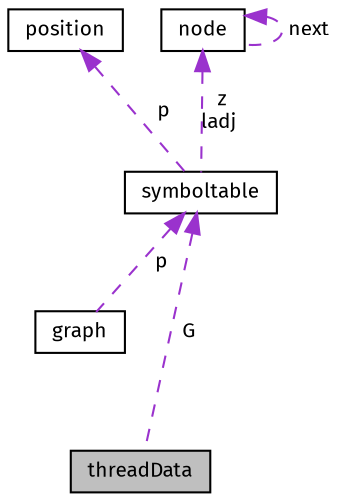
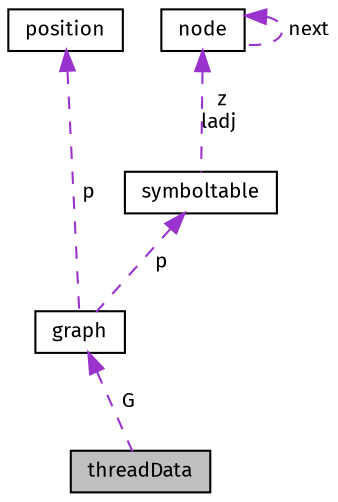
(140, 120) -> (73, 192)
(168, 343) -> (115, 412)
